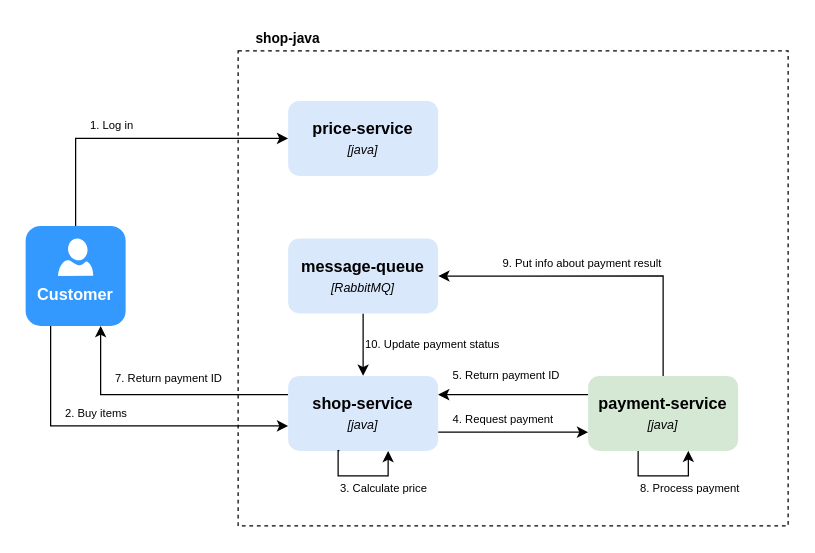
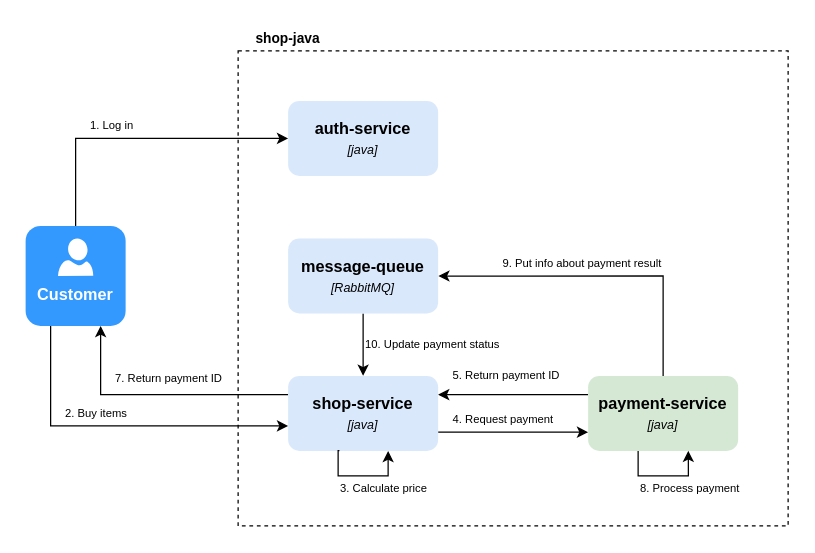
(363, 138) -> (363, 138)
